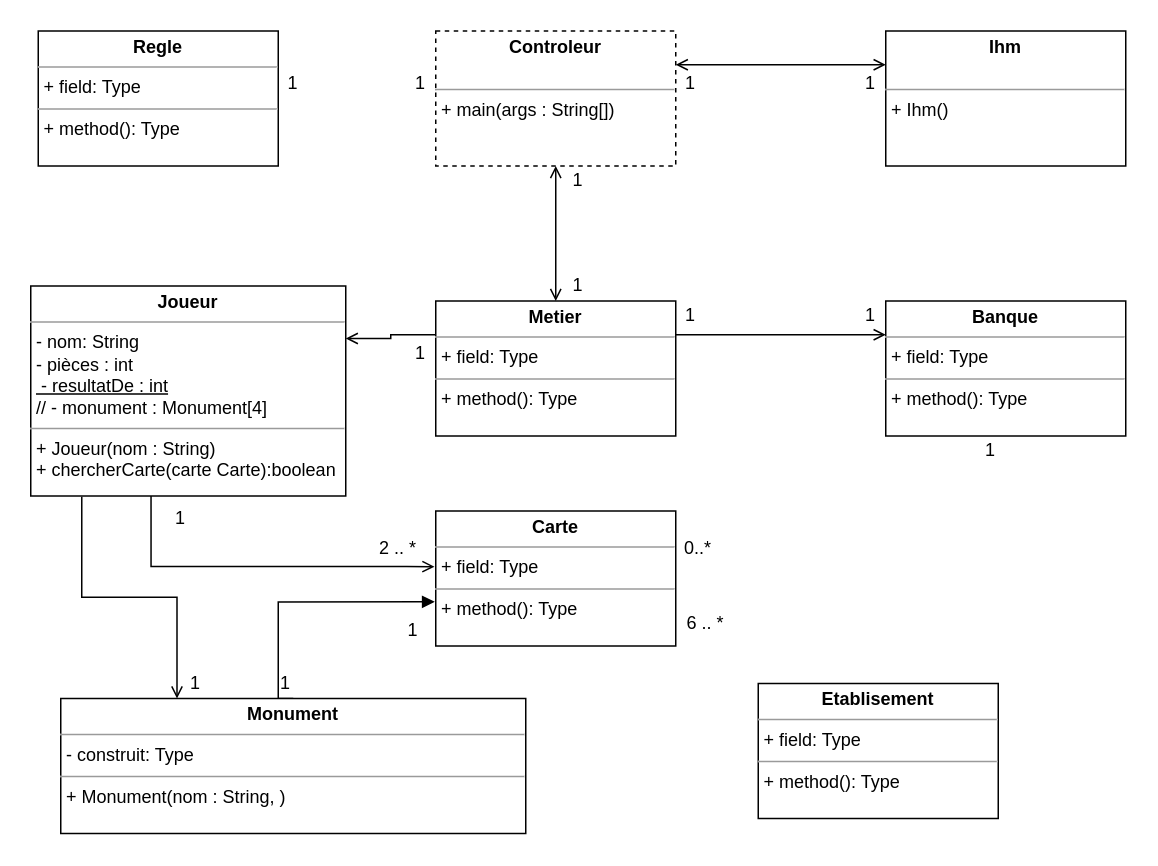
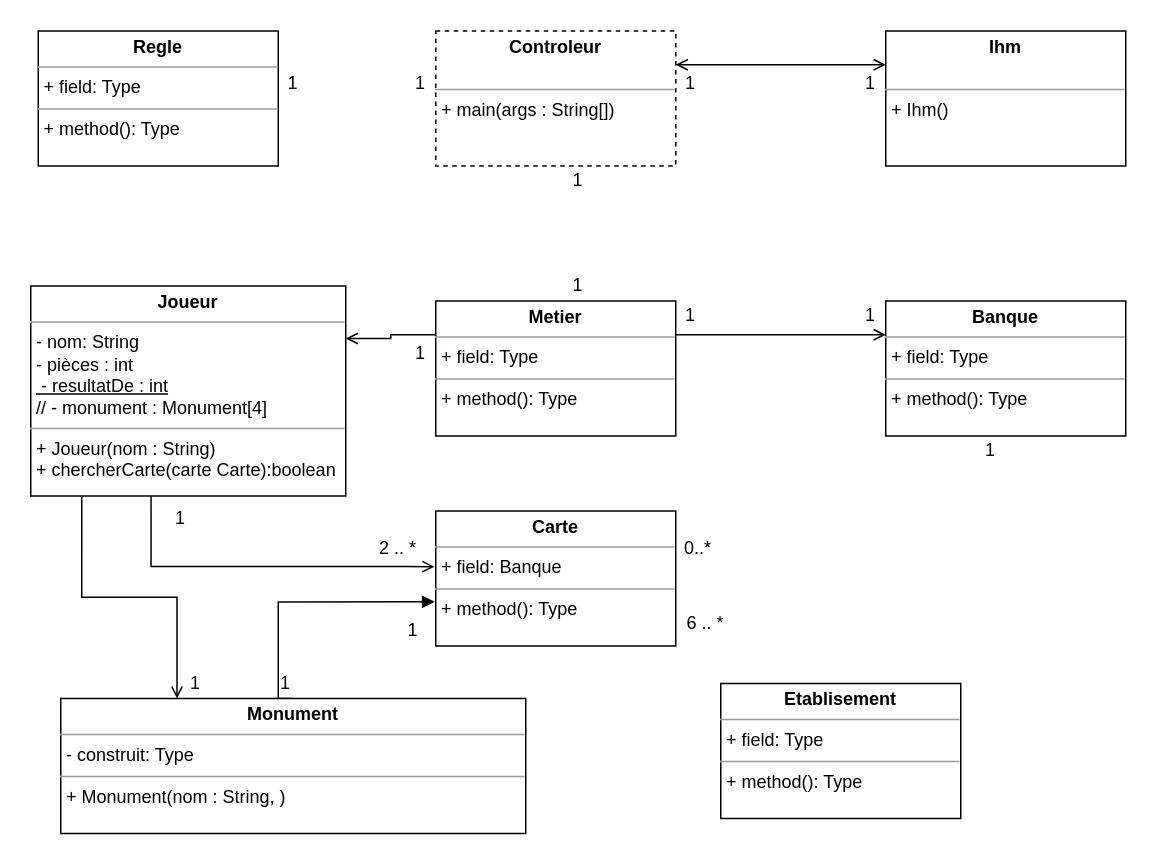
(556, 233) -> none
(509, 543) -> (509, 543)
(878, 751) -> (841, 751)
